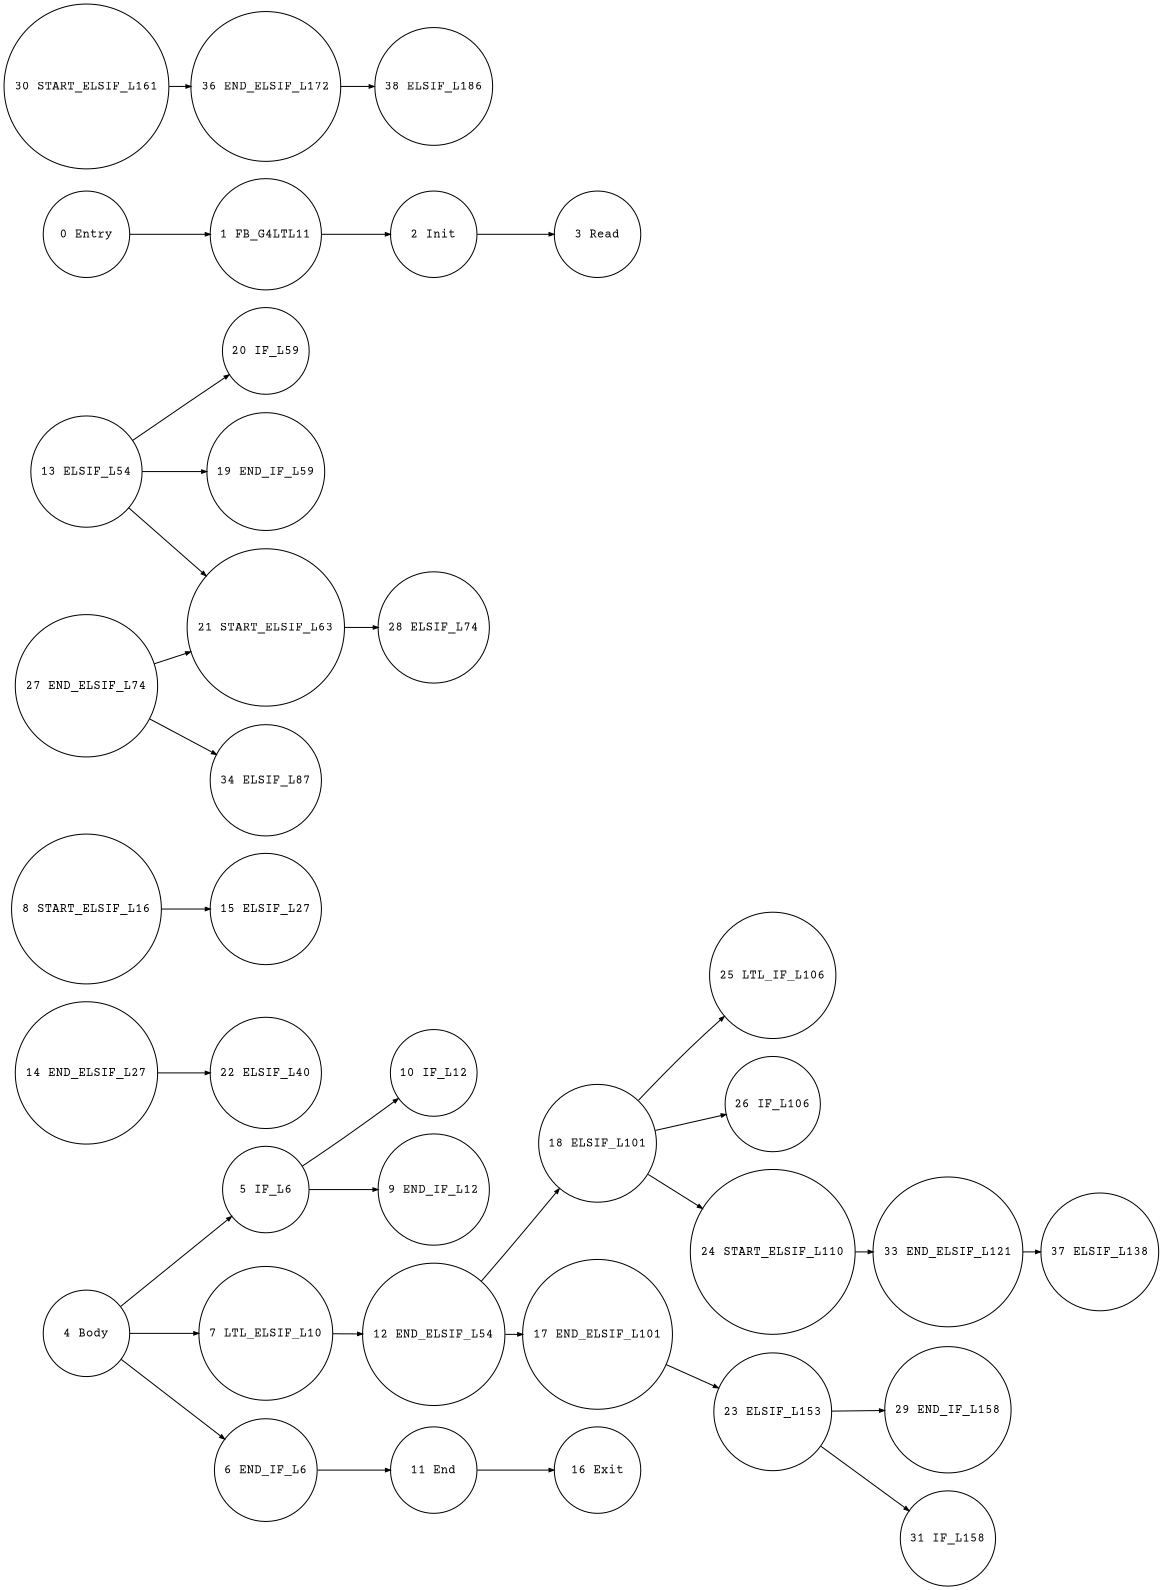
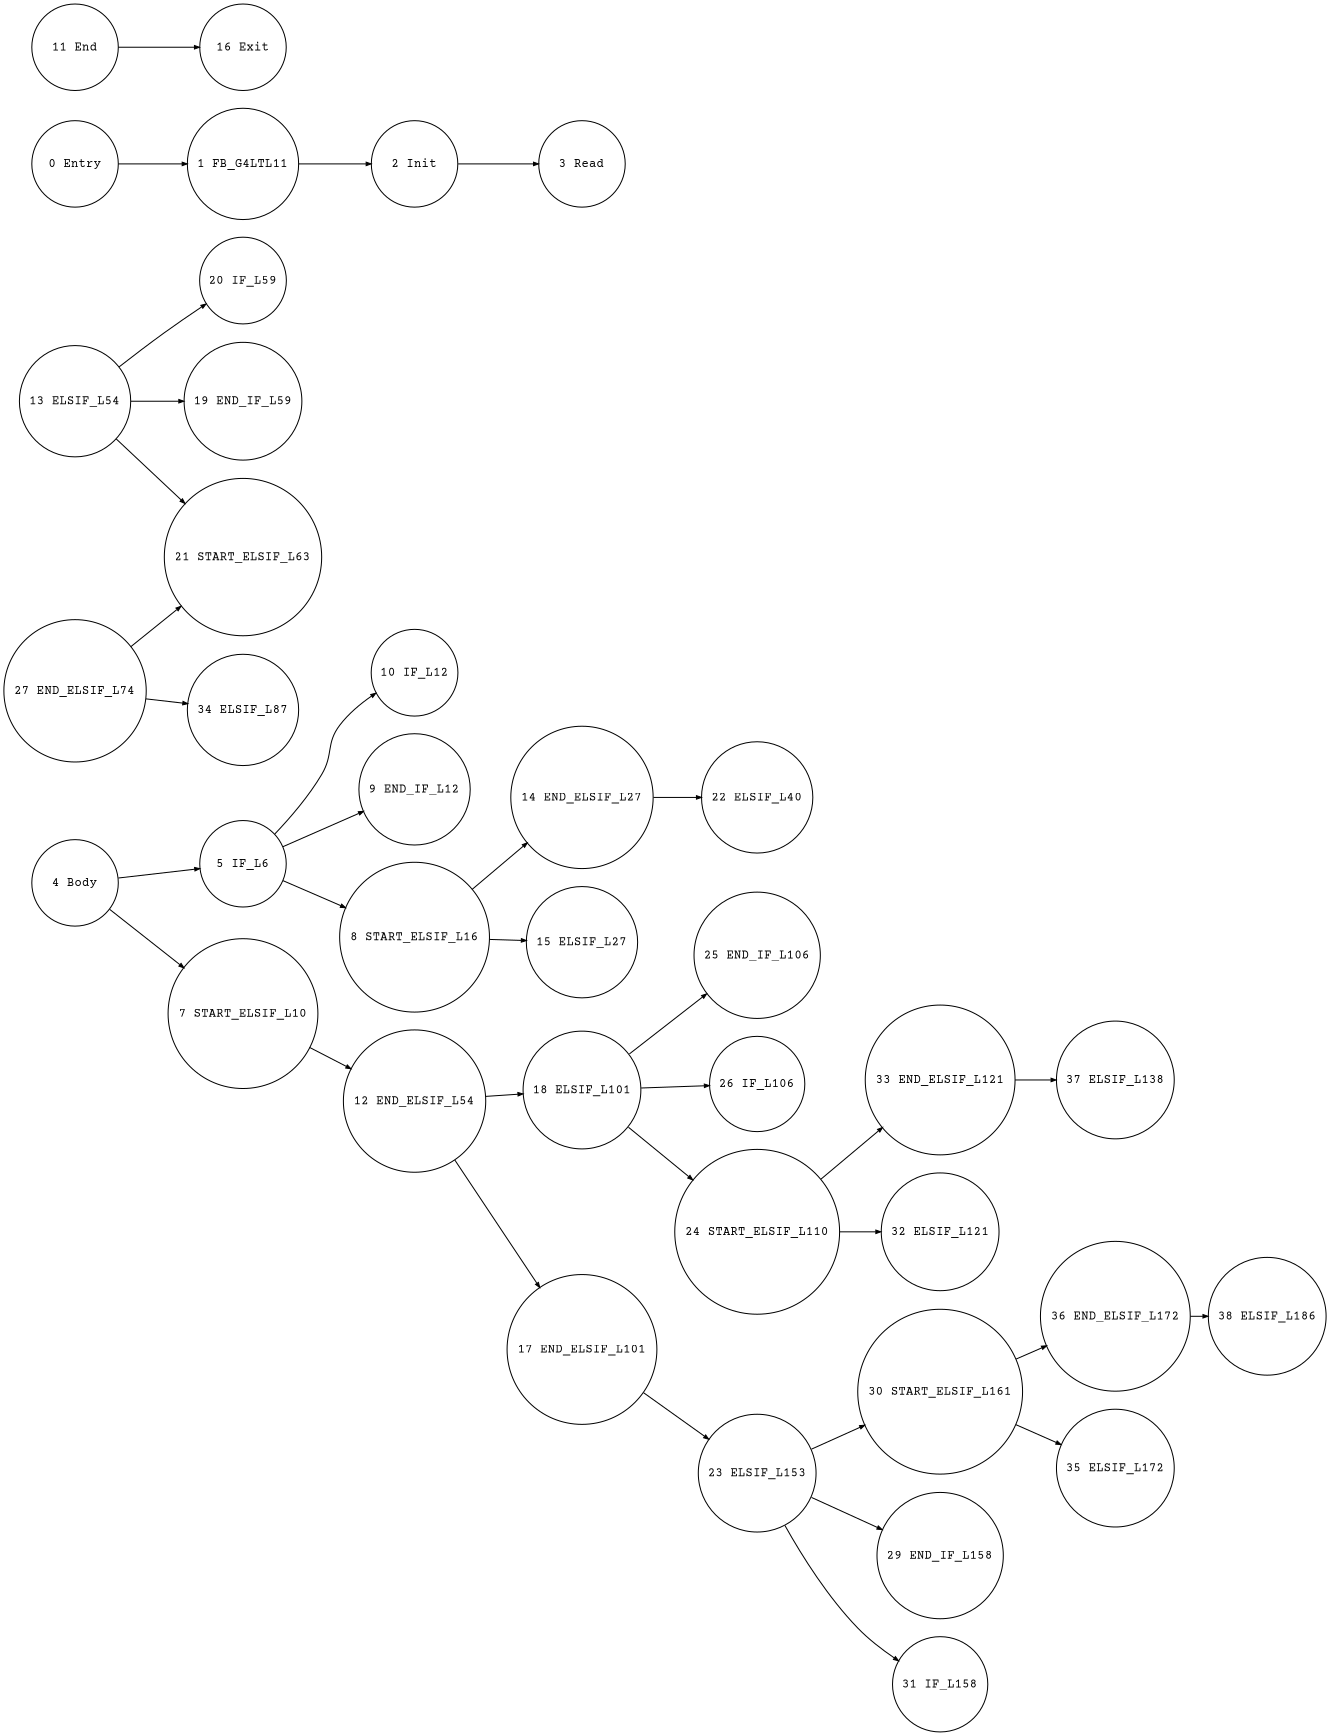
(434, 627) -> none
none -> (498, 868)
none -> (312, 893)
(773, 975) -> (757, 955)
none -> (940, 1232)
(266, 1333) -> (243, 1014)
none -> (836, 1438)
none -> (1115, 1468)
(266, 1470) -> none
